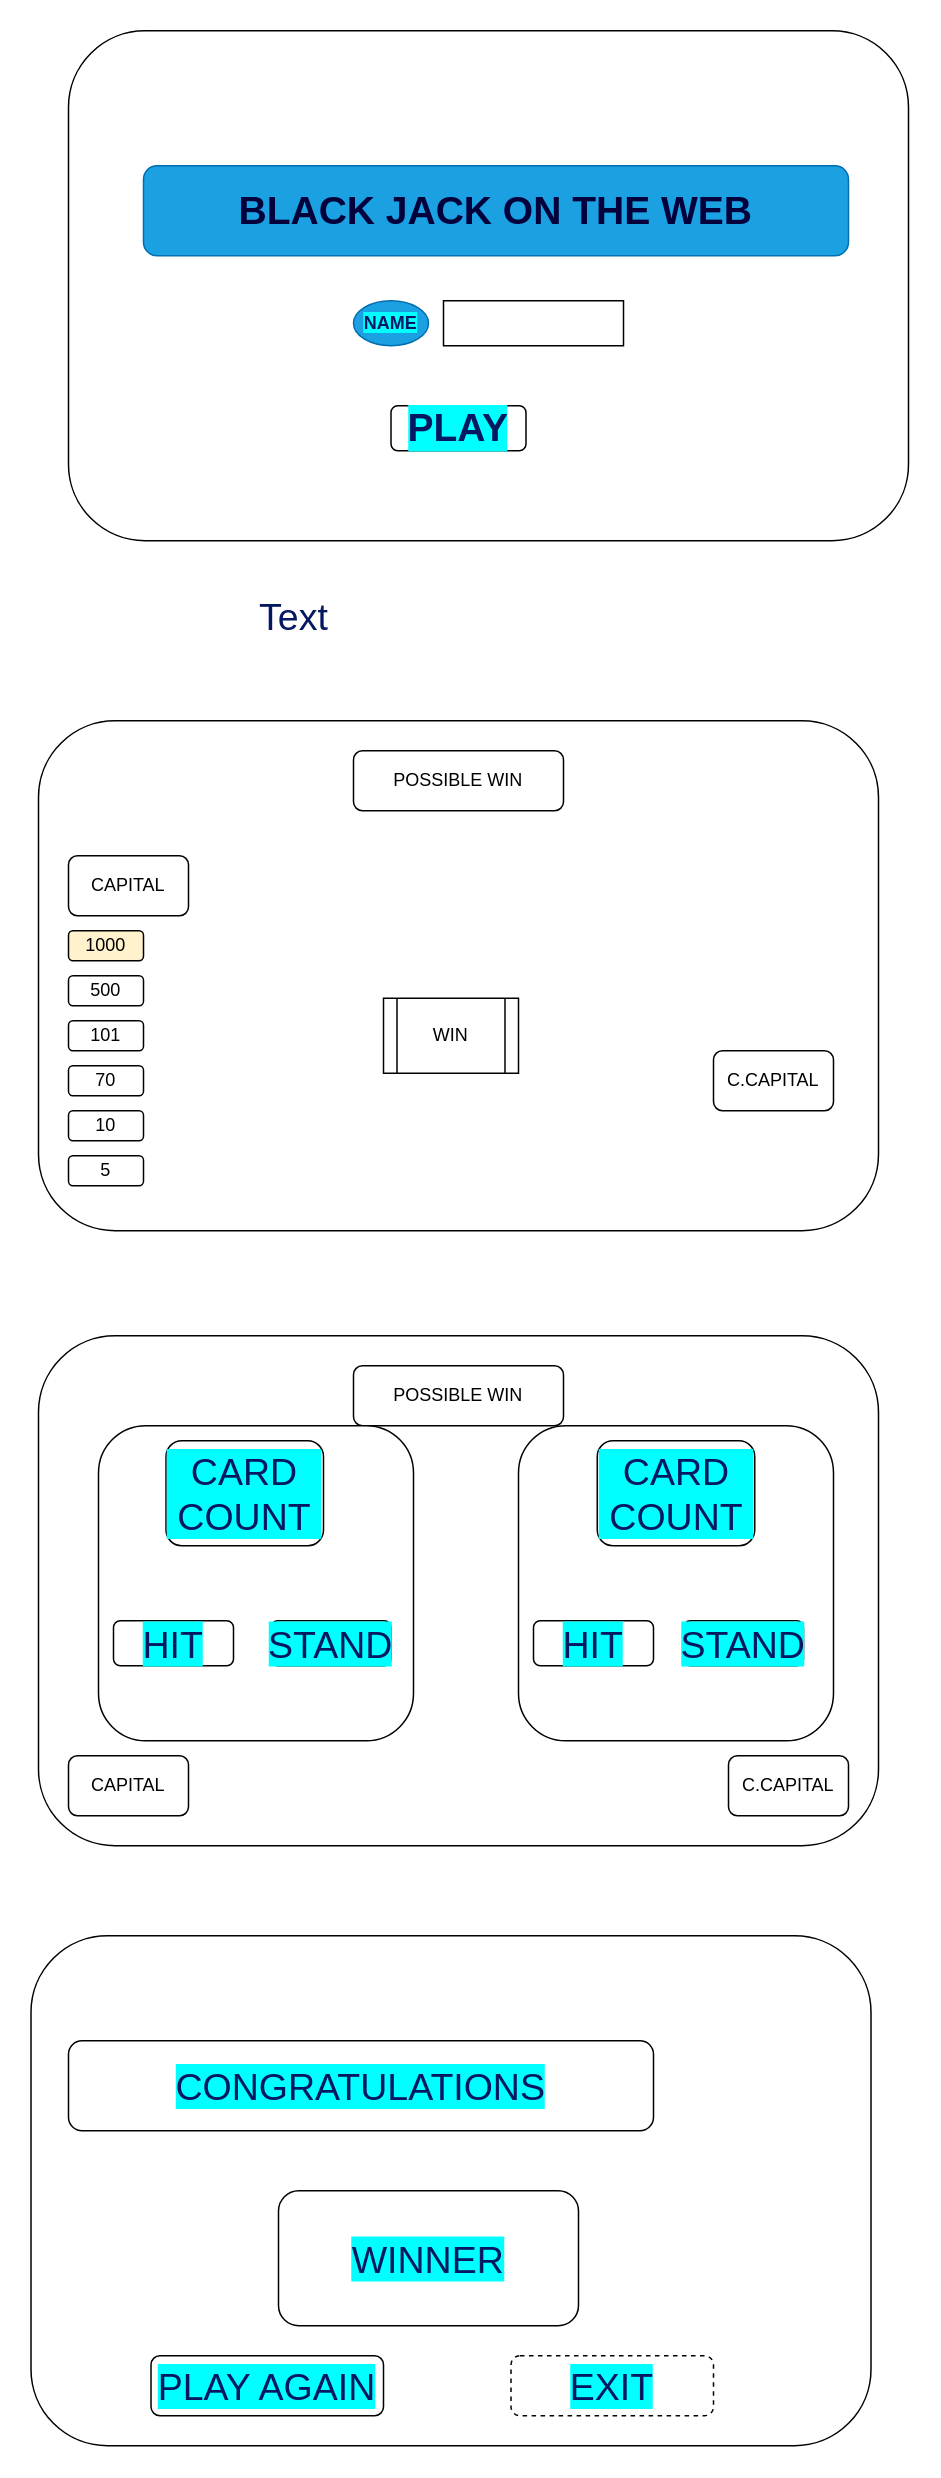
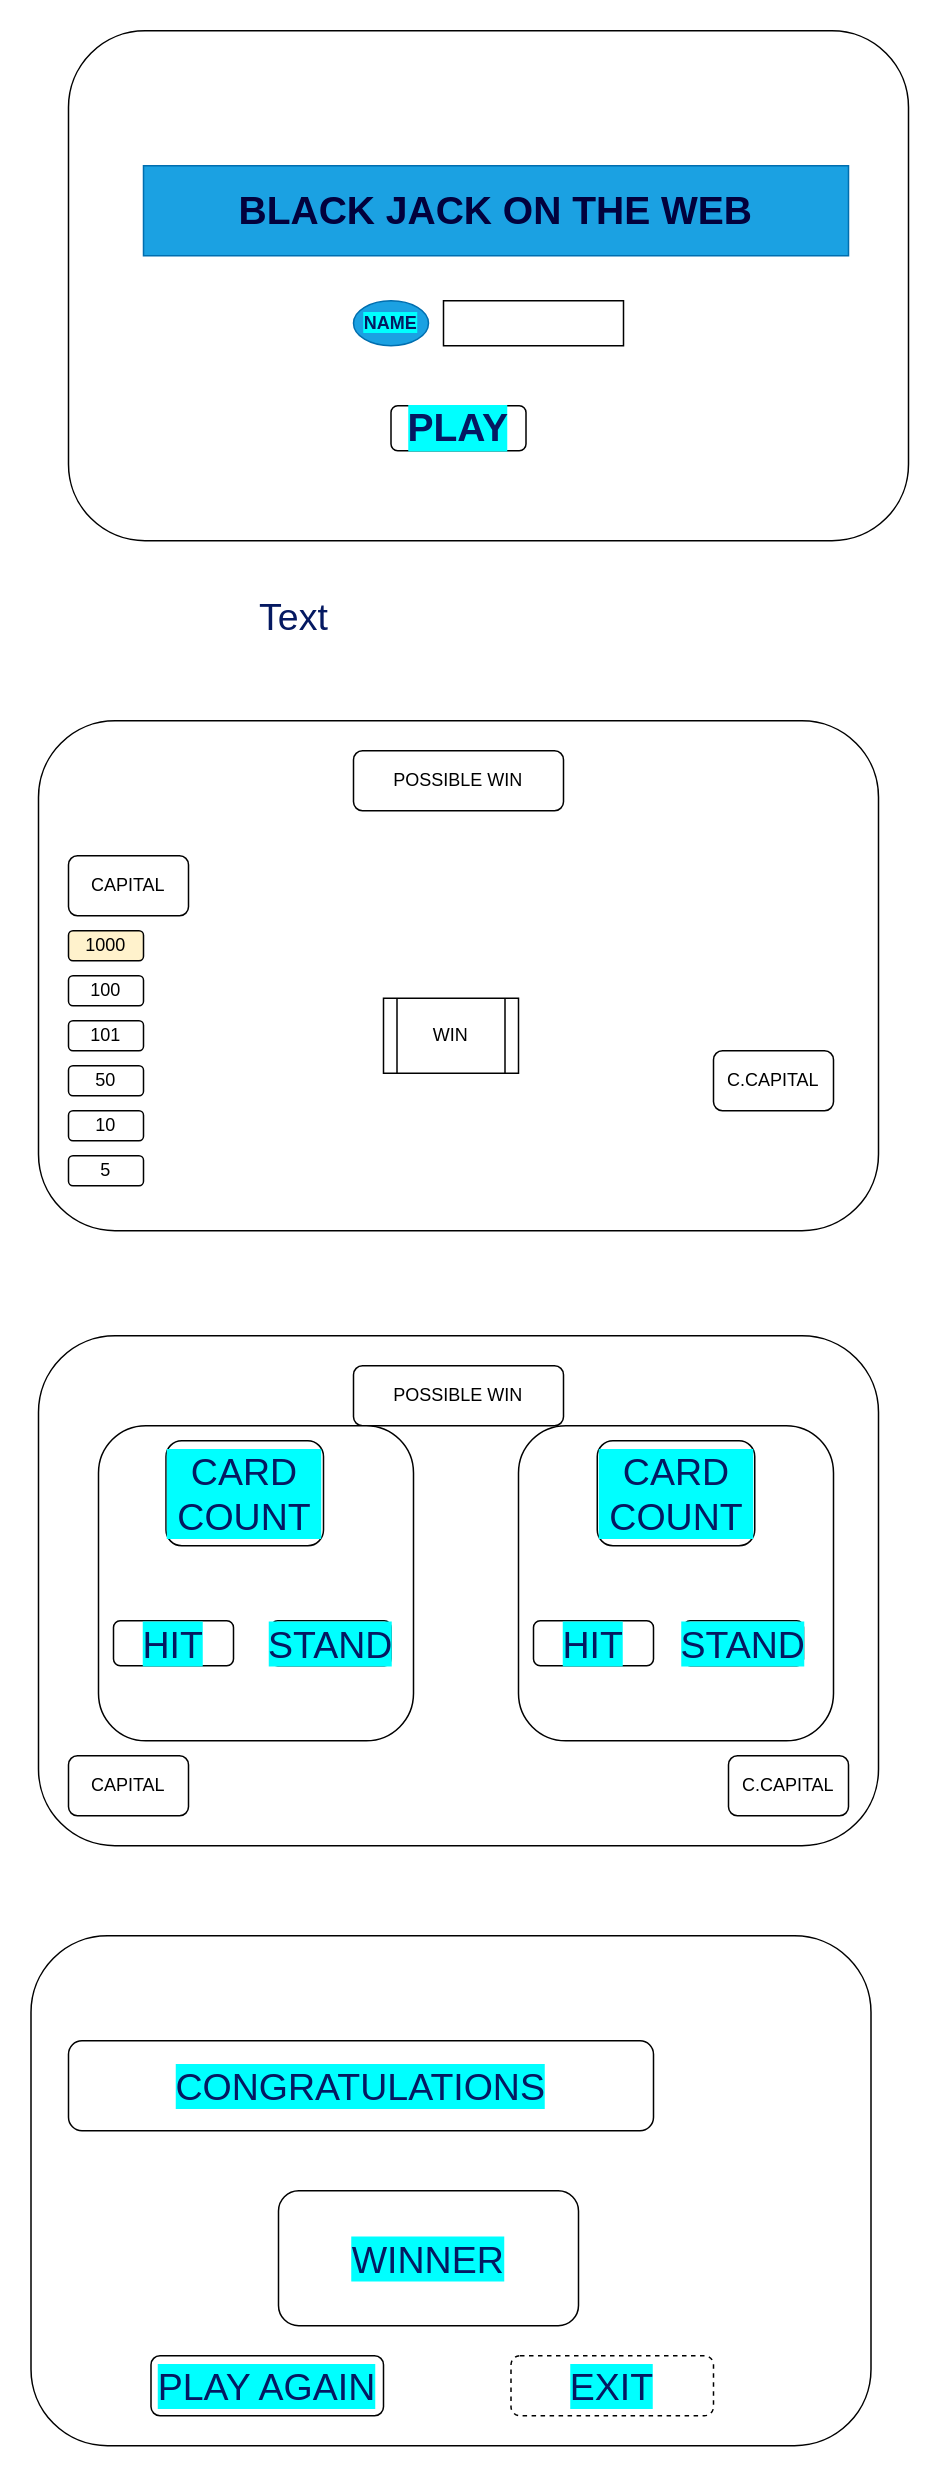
(496, 211) -> (496, 211)
(106, 991) -> (106, 991)
(106, 1081) -> (106, 1081)
